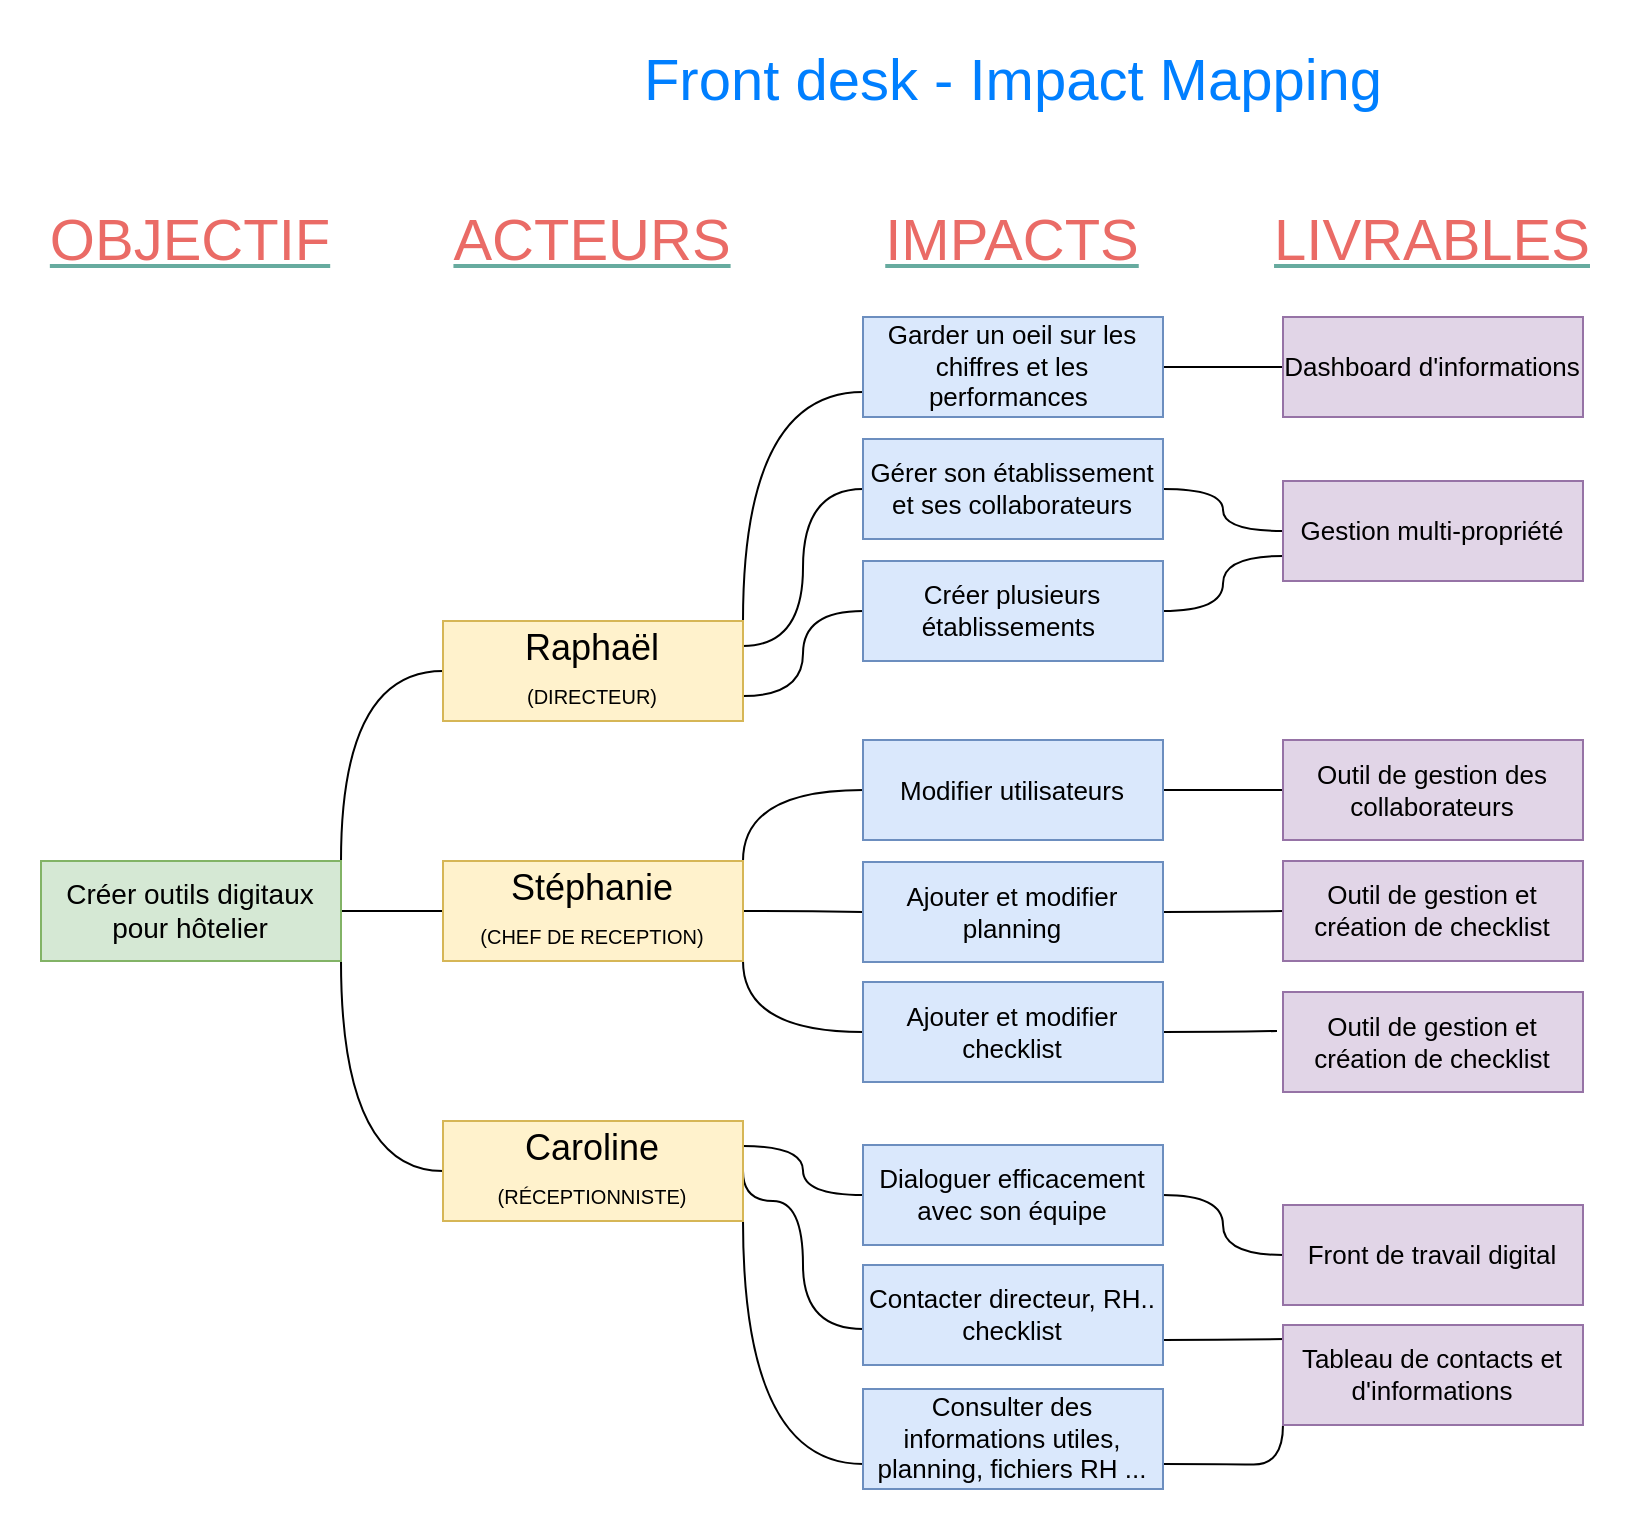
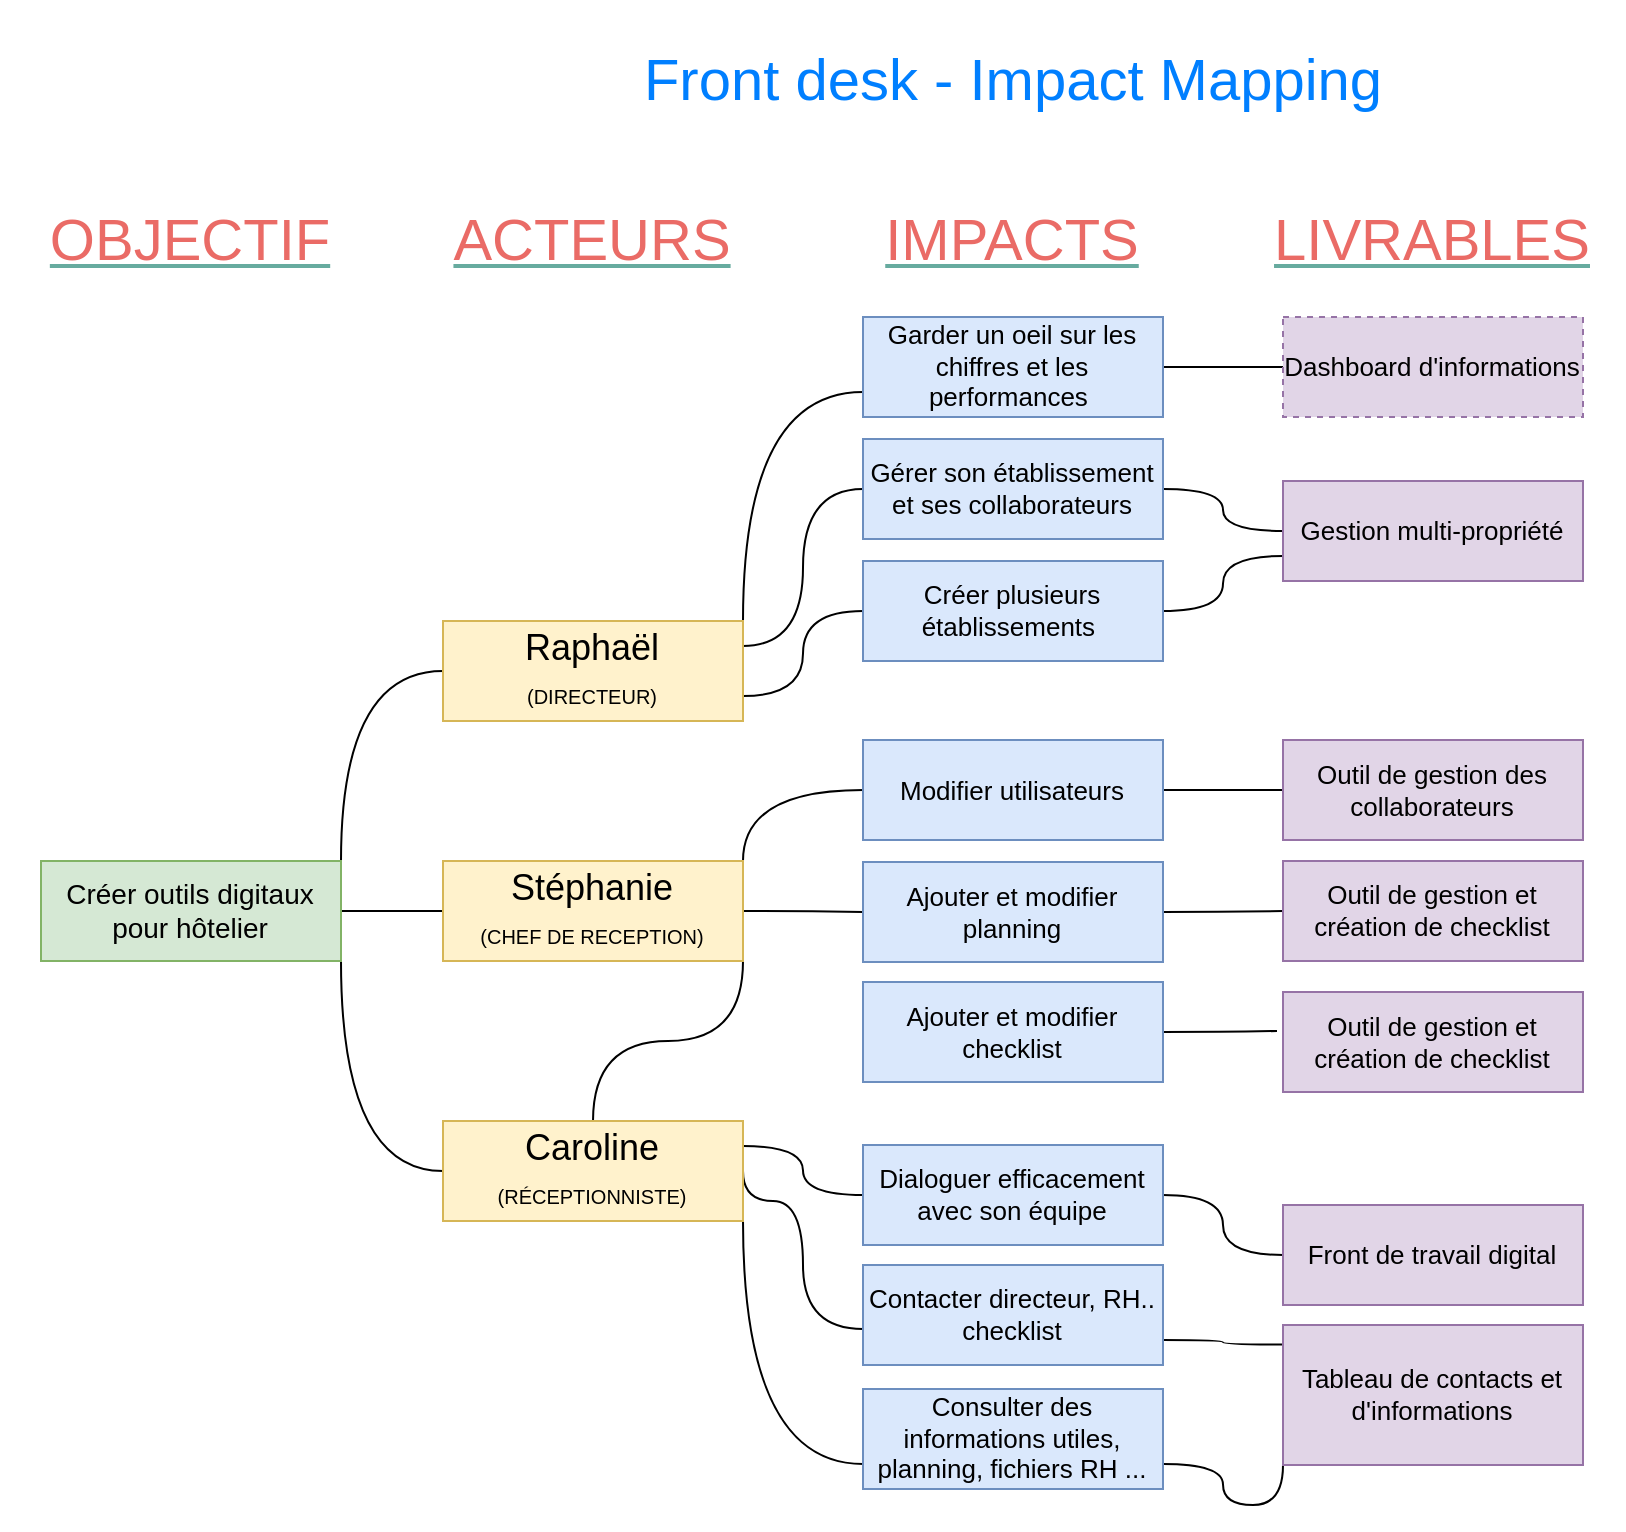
(1433, 367) -> (1433, 367)
(789, 1022) -> (665, 1041)
(1433, 1375) -> (1433, 1395)
